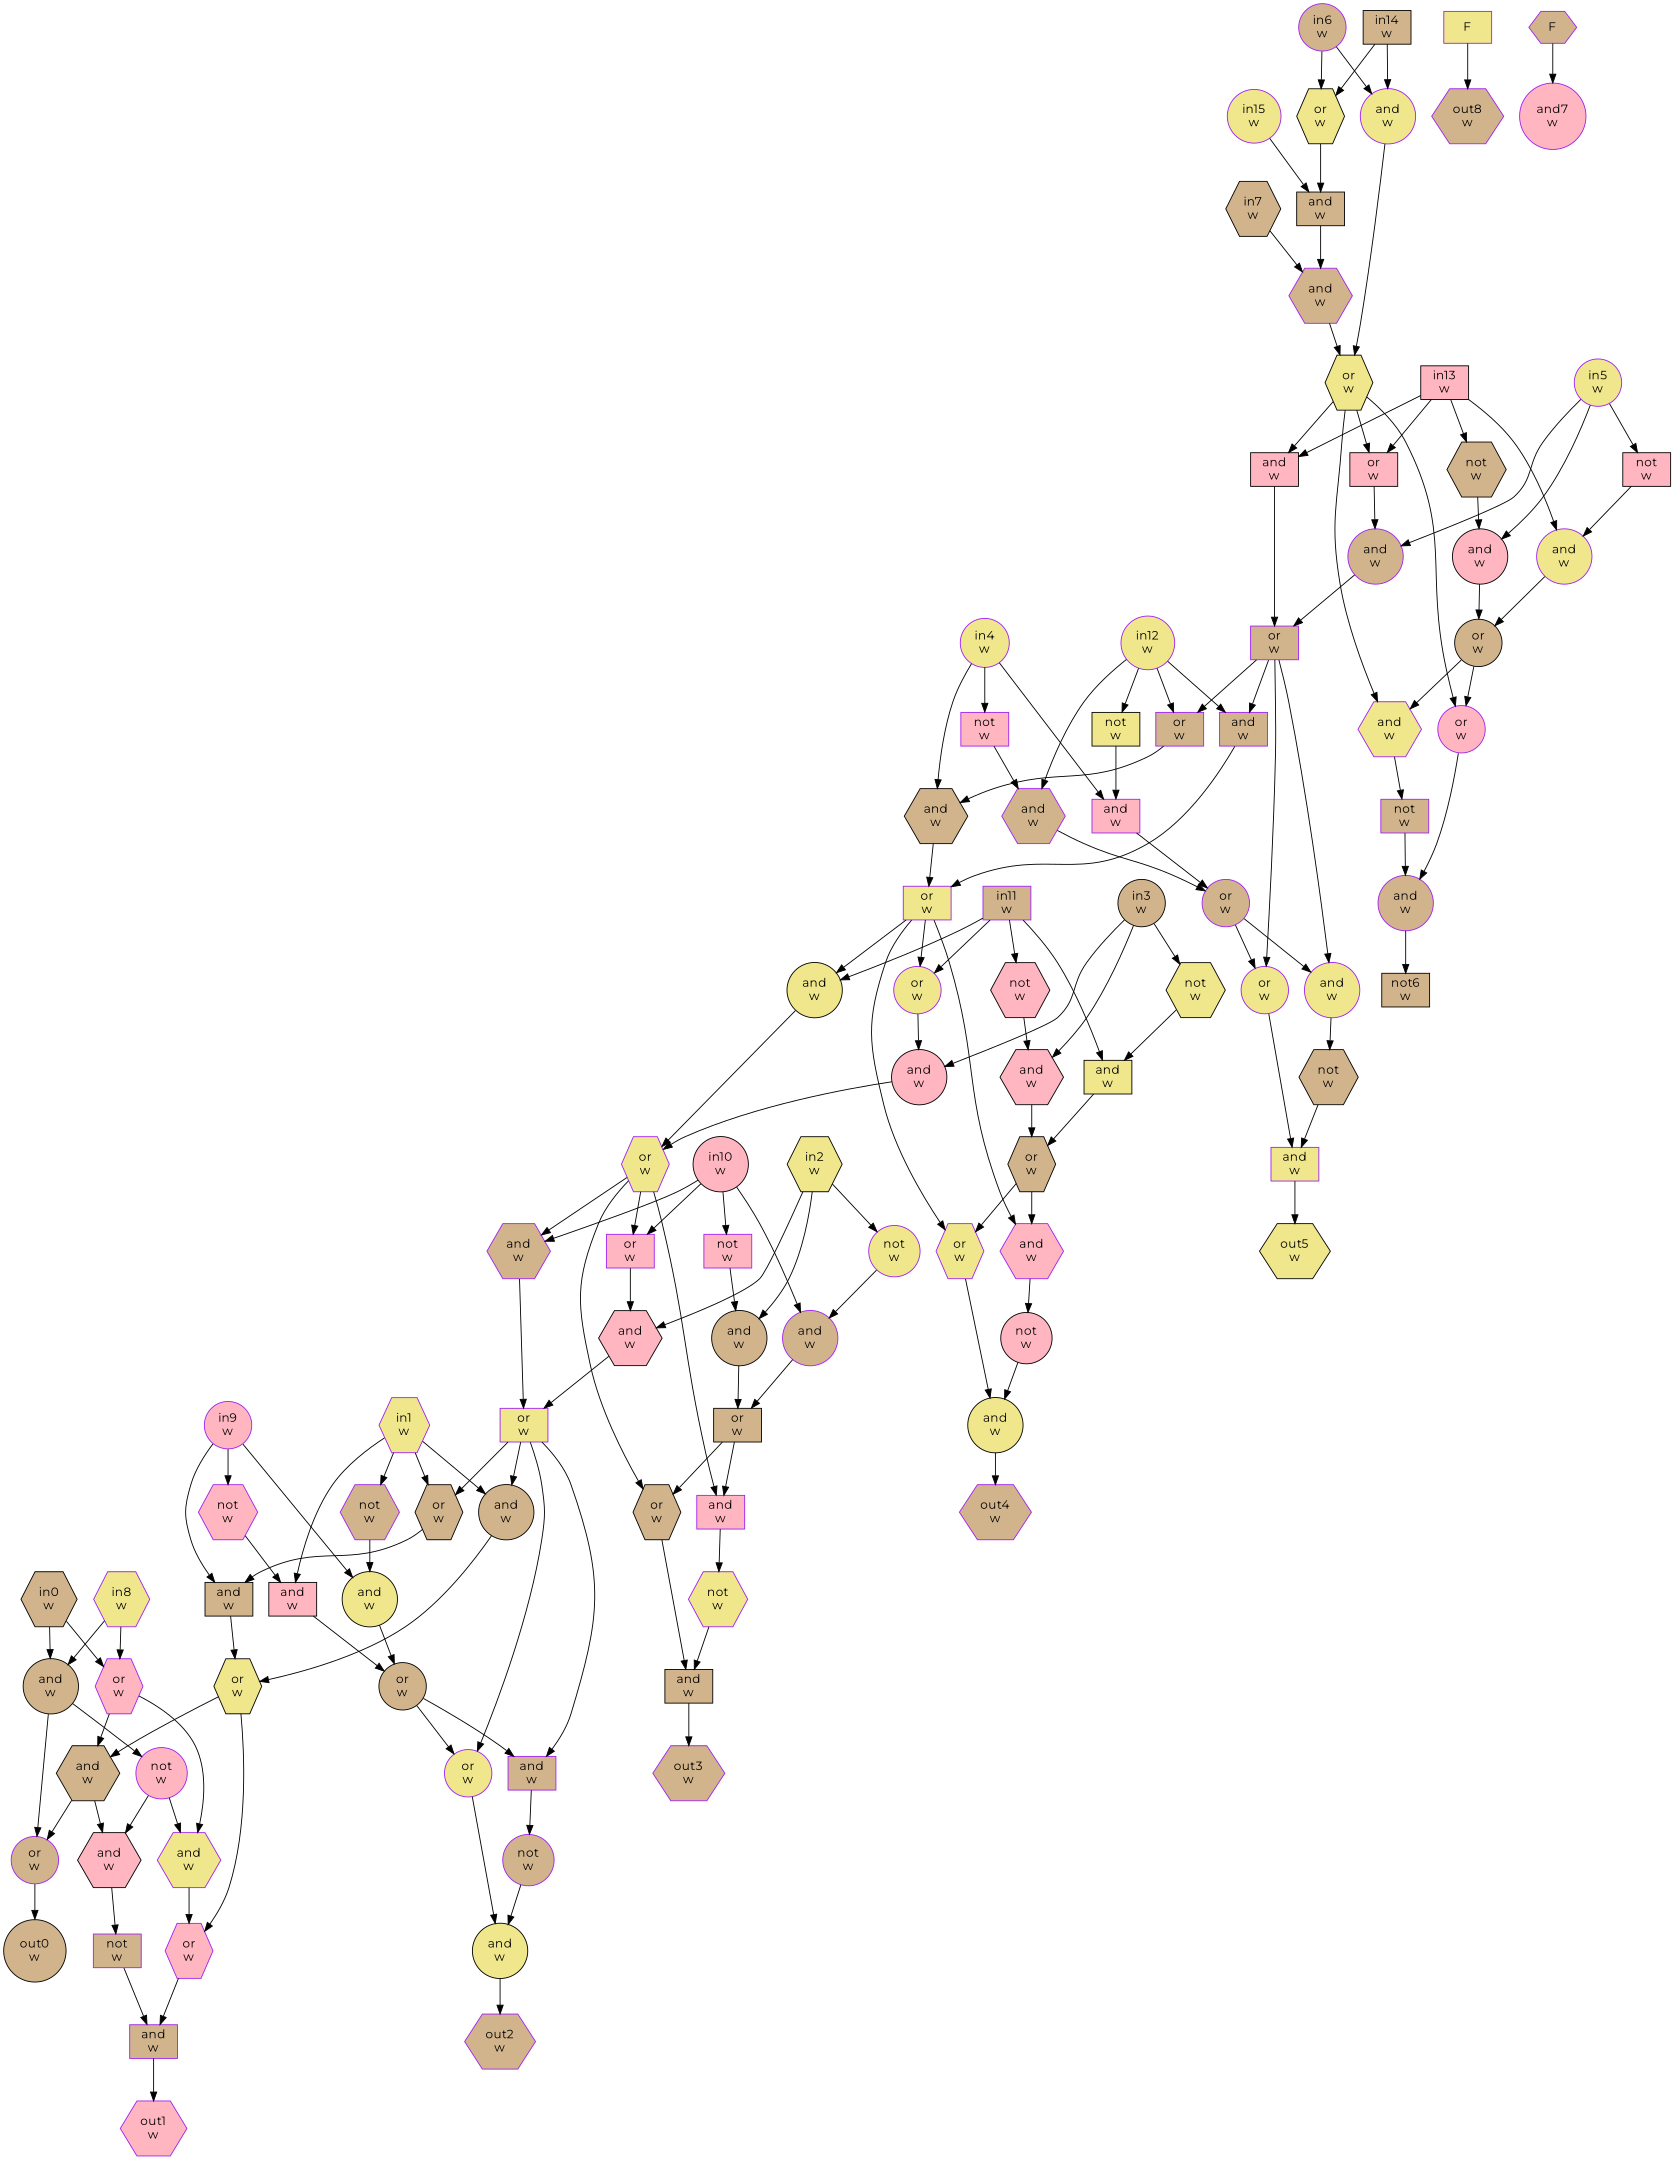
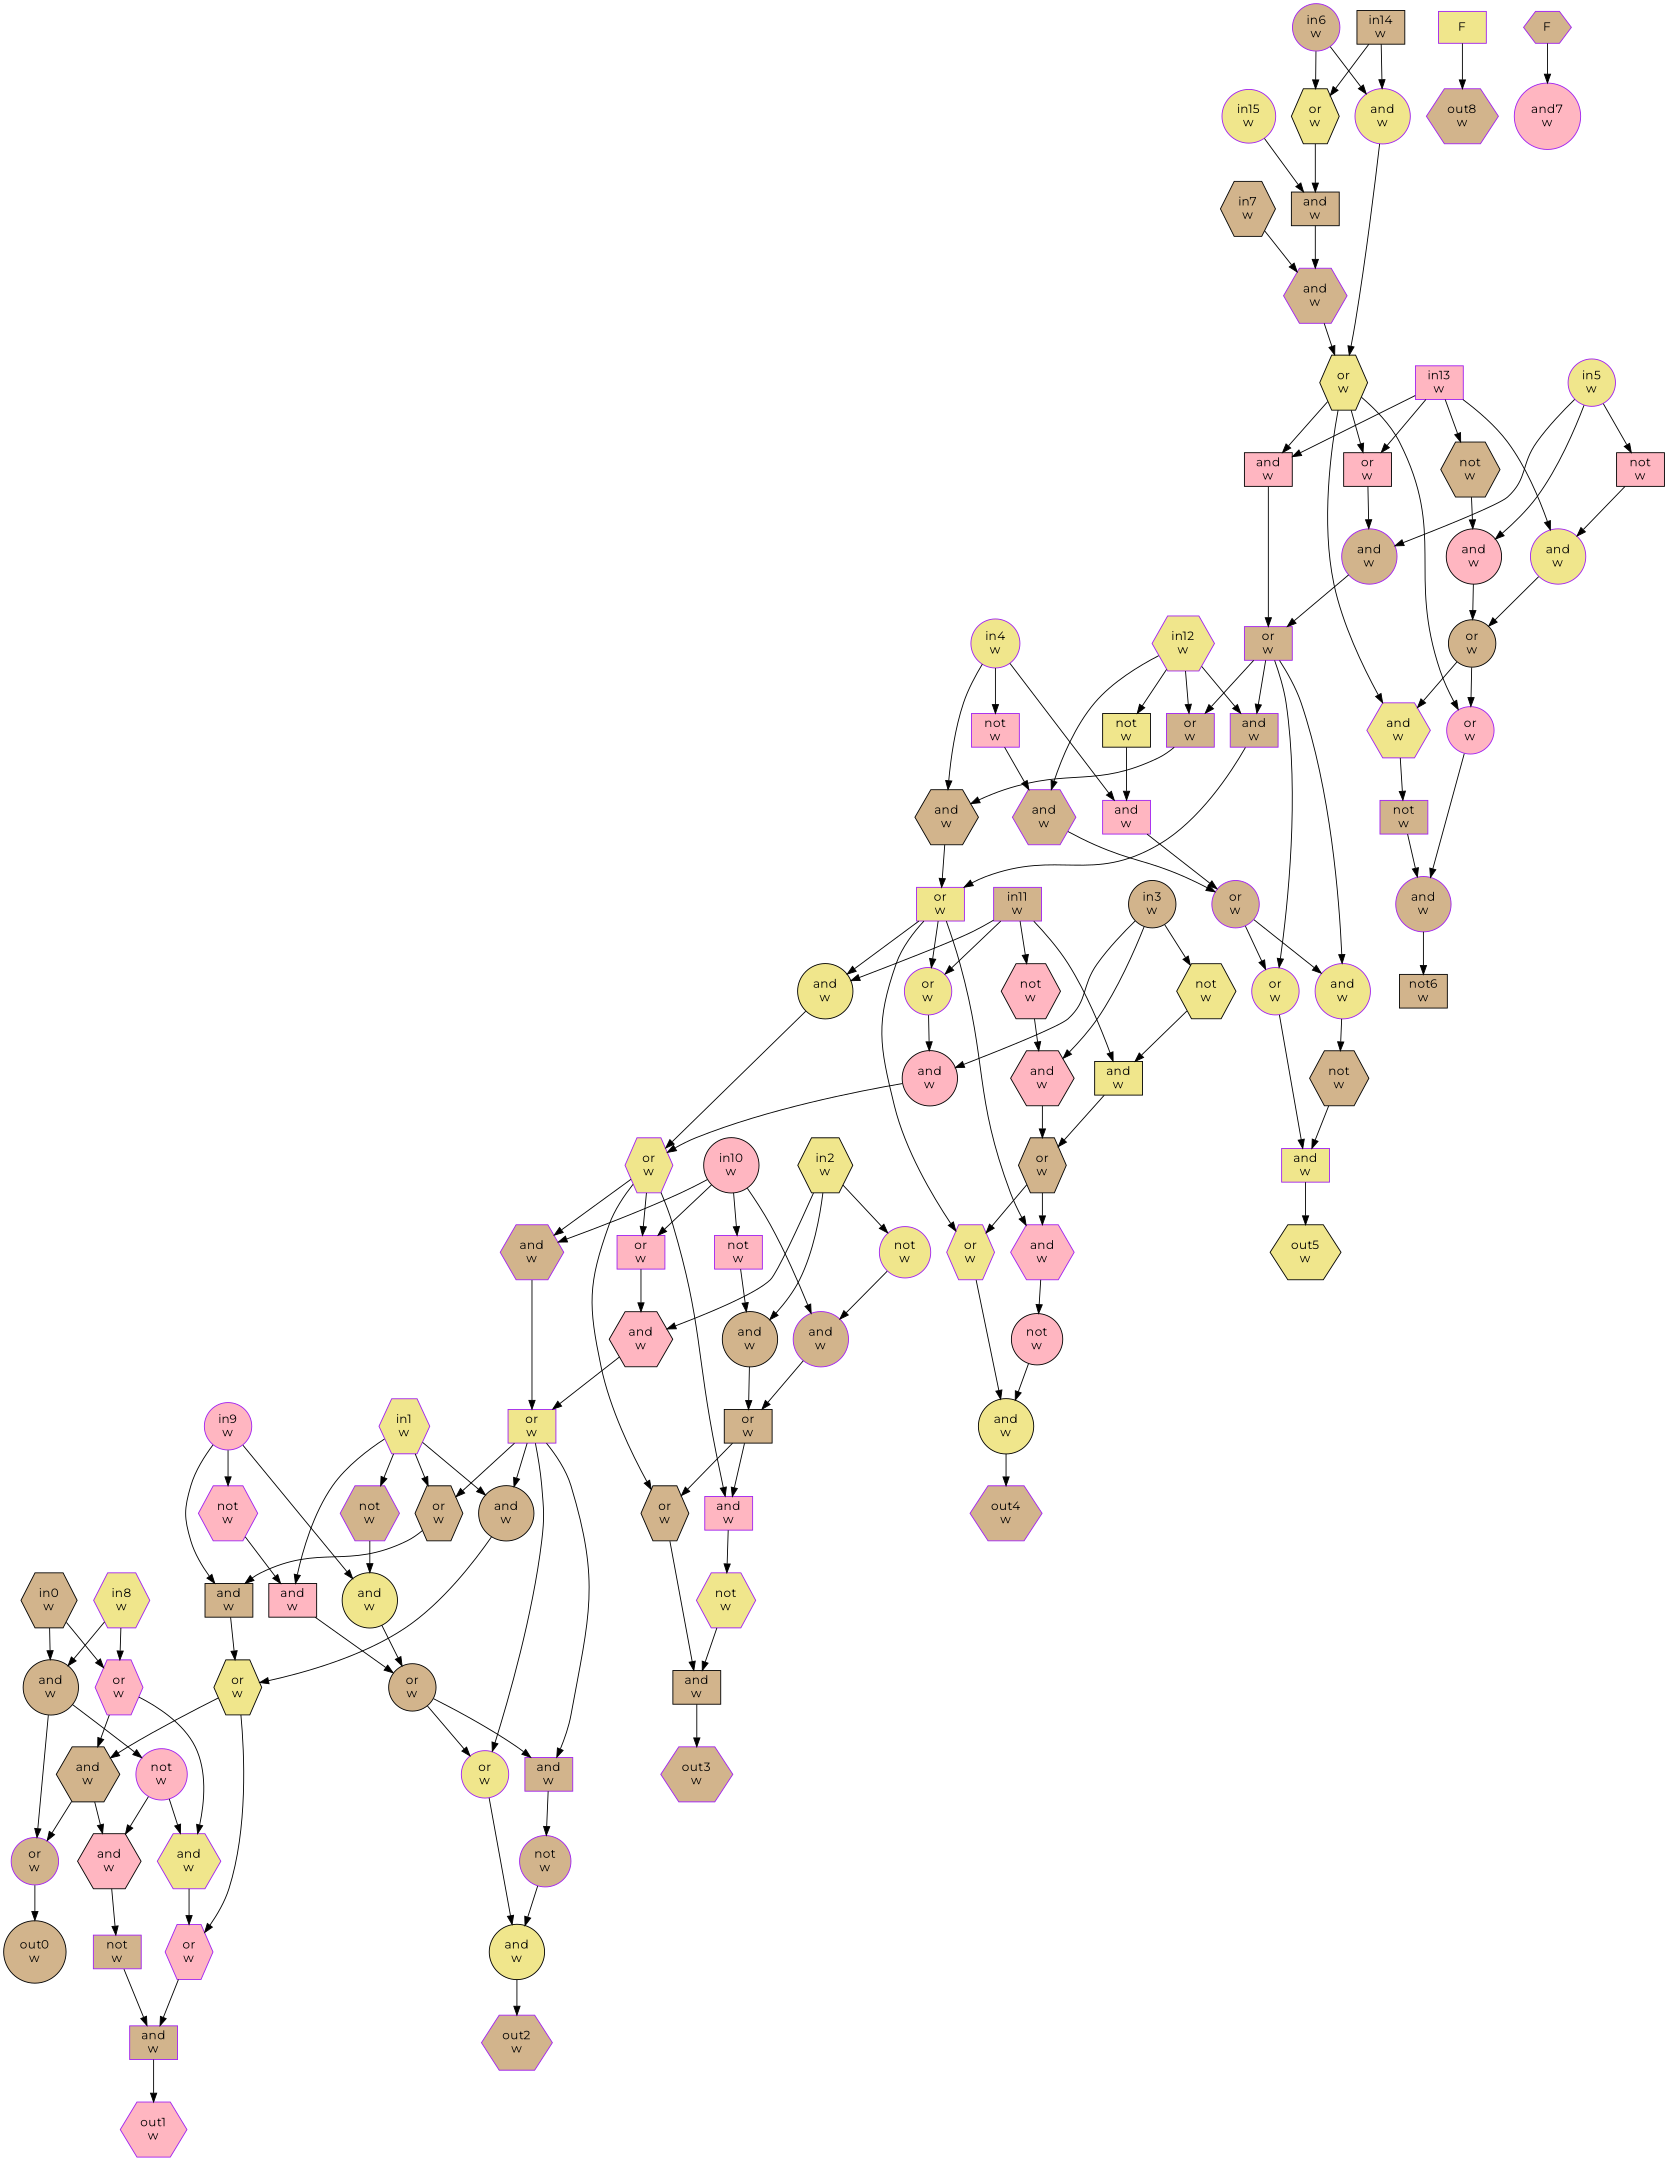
(1445, 383) -> (1439, 383)
(1148, 643) -> (1183, 643)
